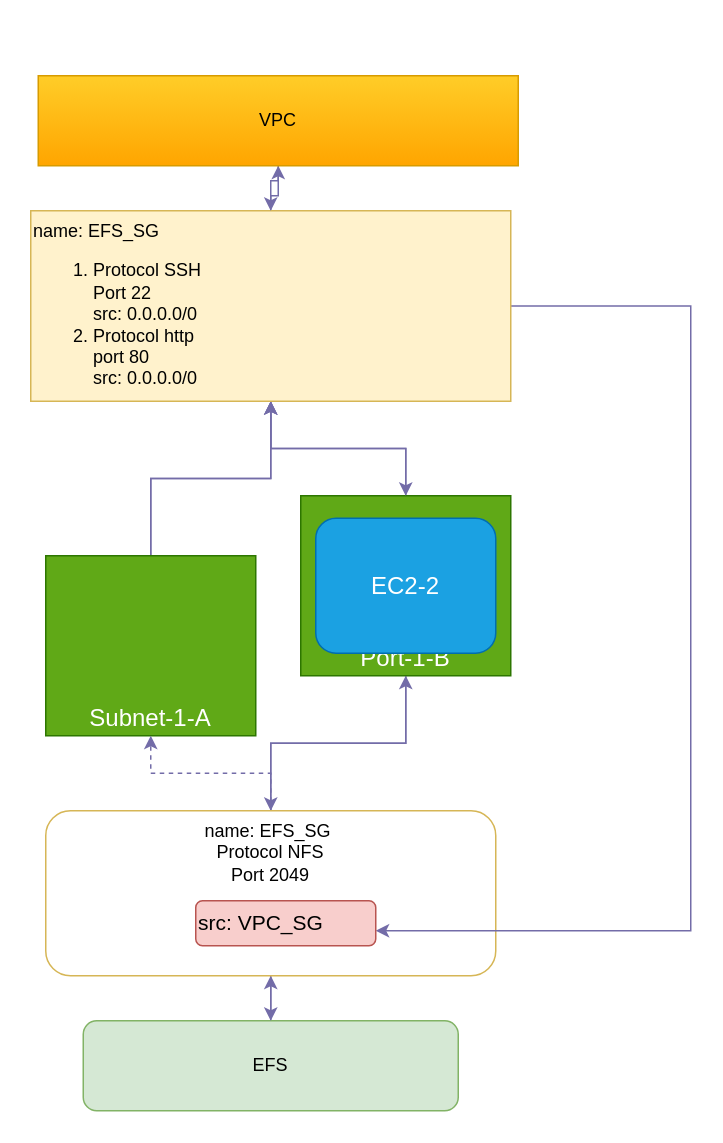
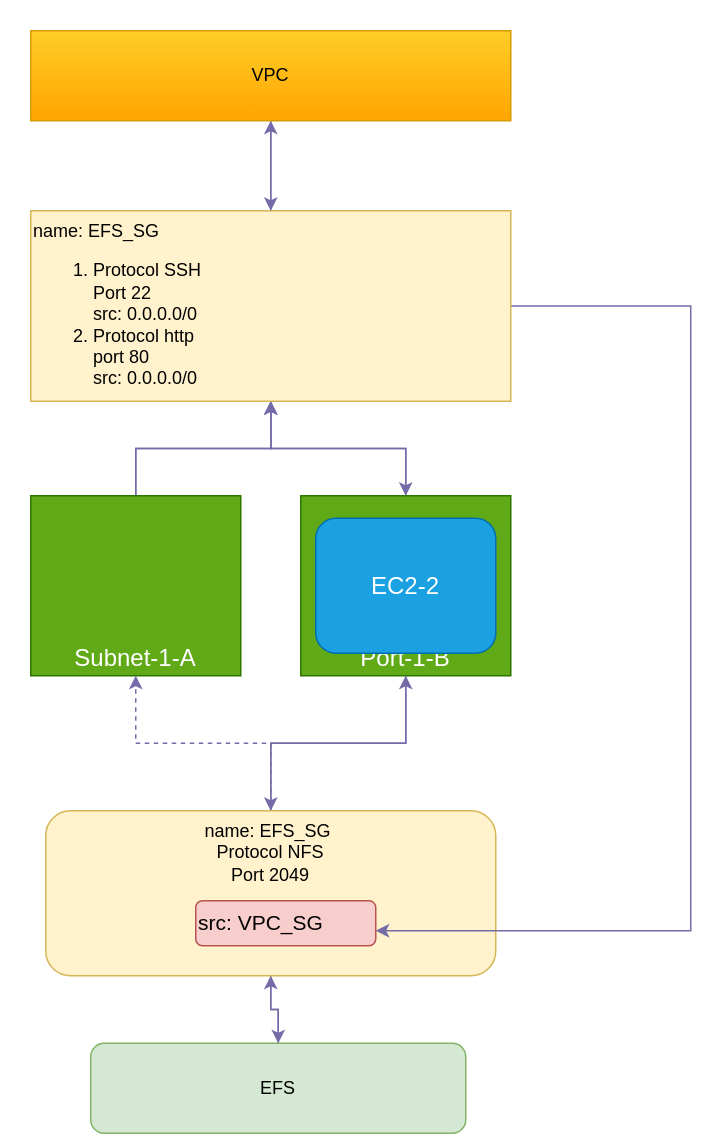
(278, 121) -> (271, 76)
(151, 646) -> (136, 586)
(271, 893) -> (271, 893)
(271, 1066) -> (278, 1088)
